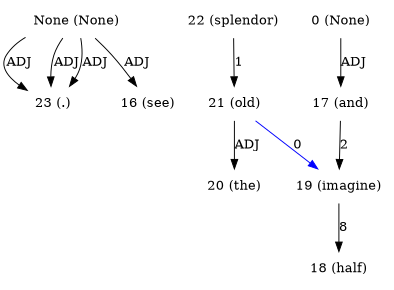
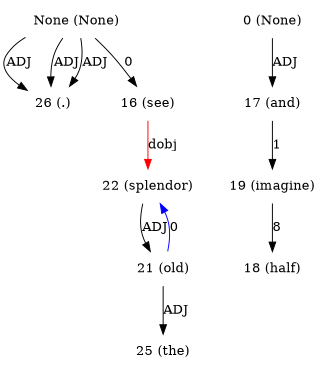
(137, 62) -> (129, 62)
(239, 62) -> (155, 228)
(53, 104) -> (53, 104)
none -> (148, 140)
(283, 142) -> (170, 231)
(345, 145) -> (277, 145)
(234, 186) -> (163, 352)
